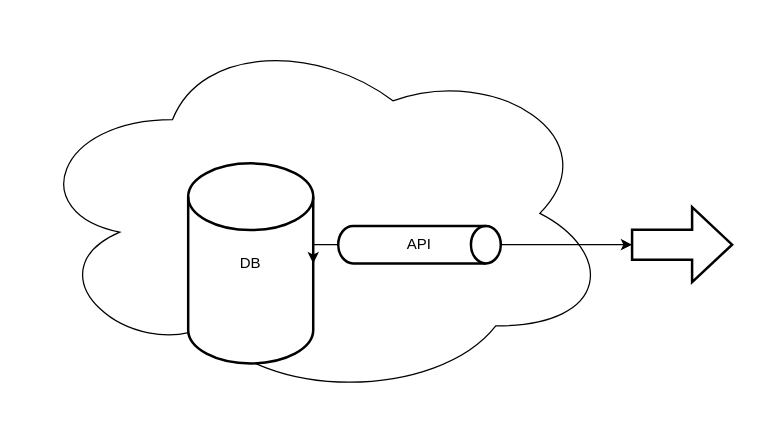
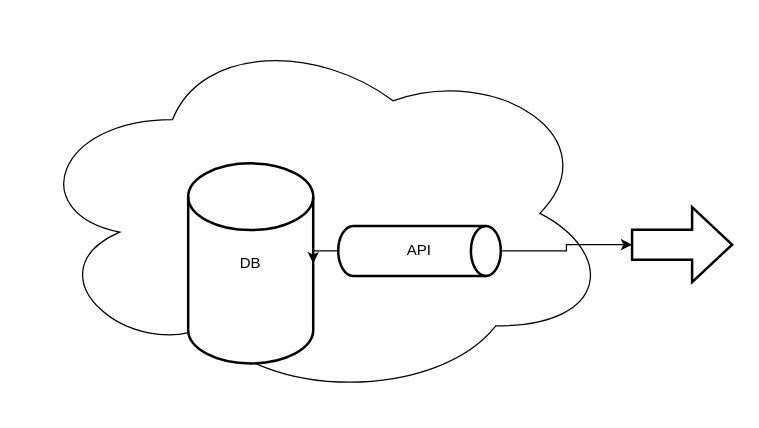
(419, 244) -> (419, 251)
